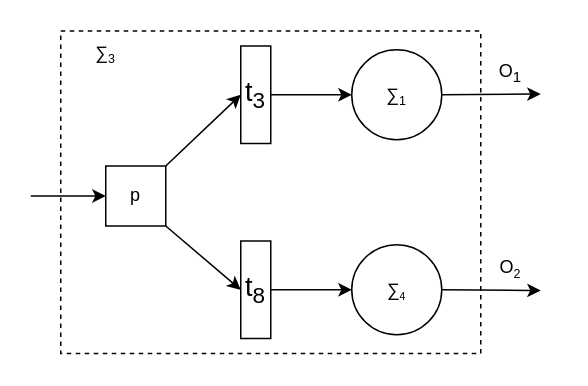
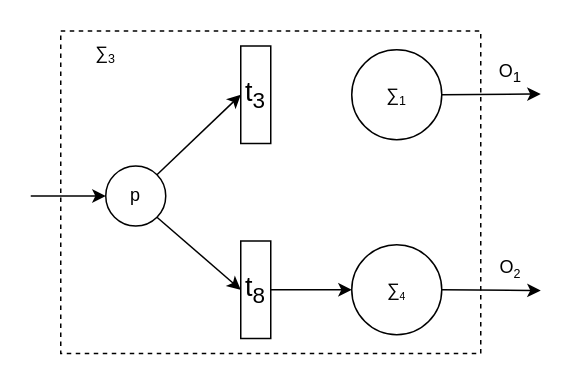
(306, 95) -> none
(136, 196) -> (136, 196)
